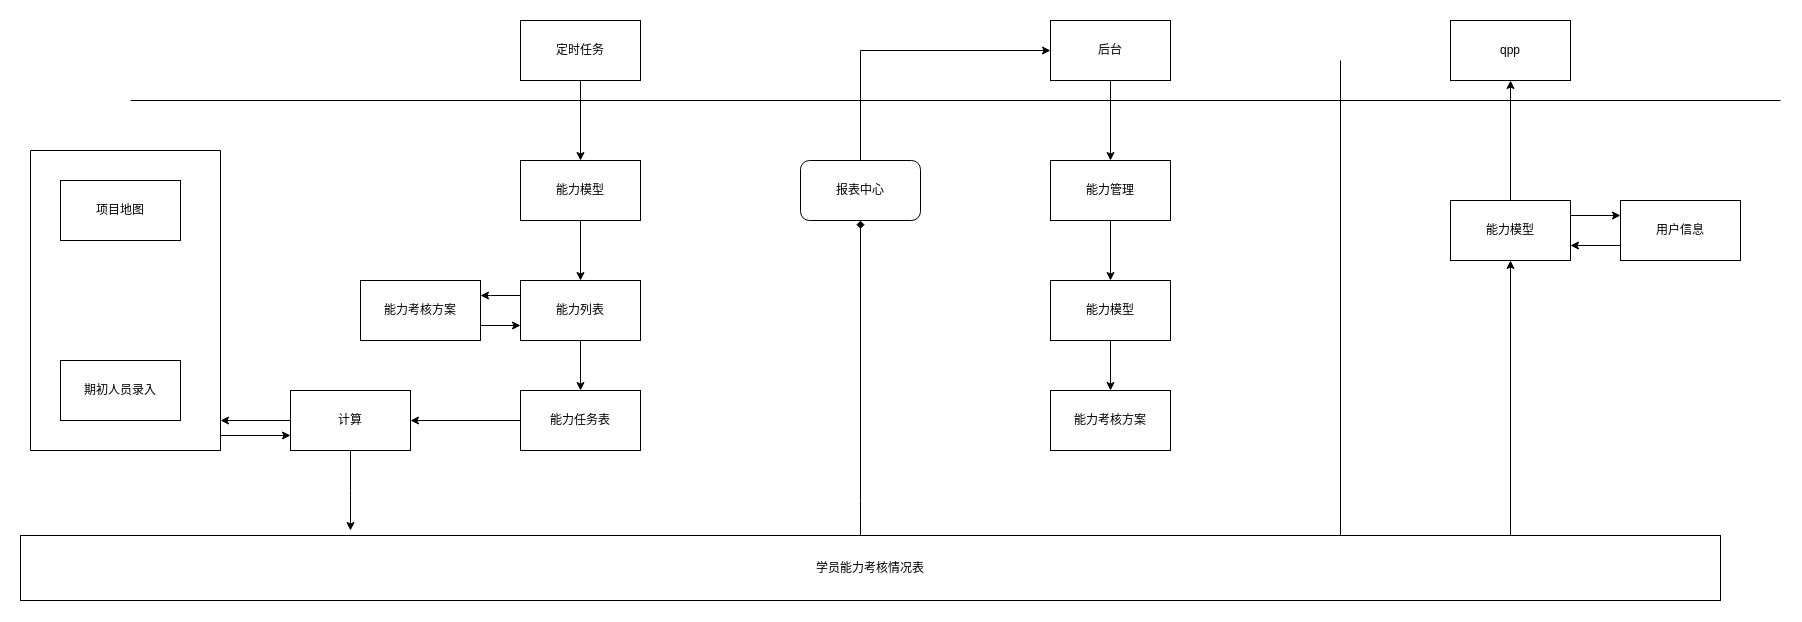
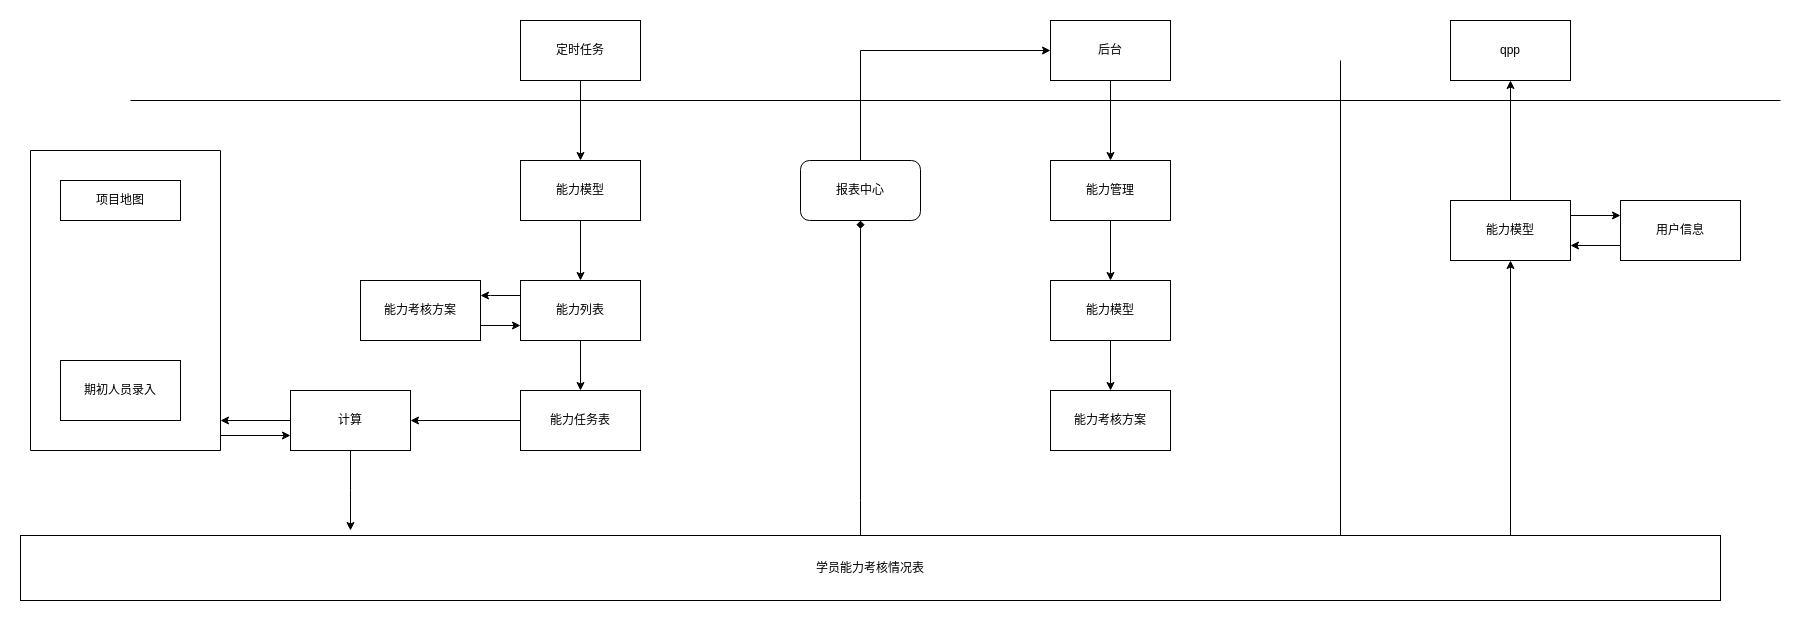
(121, 211) -> (121, 201)
